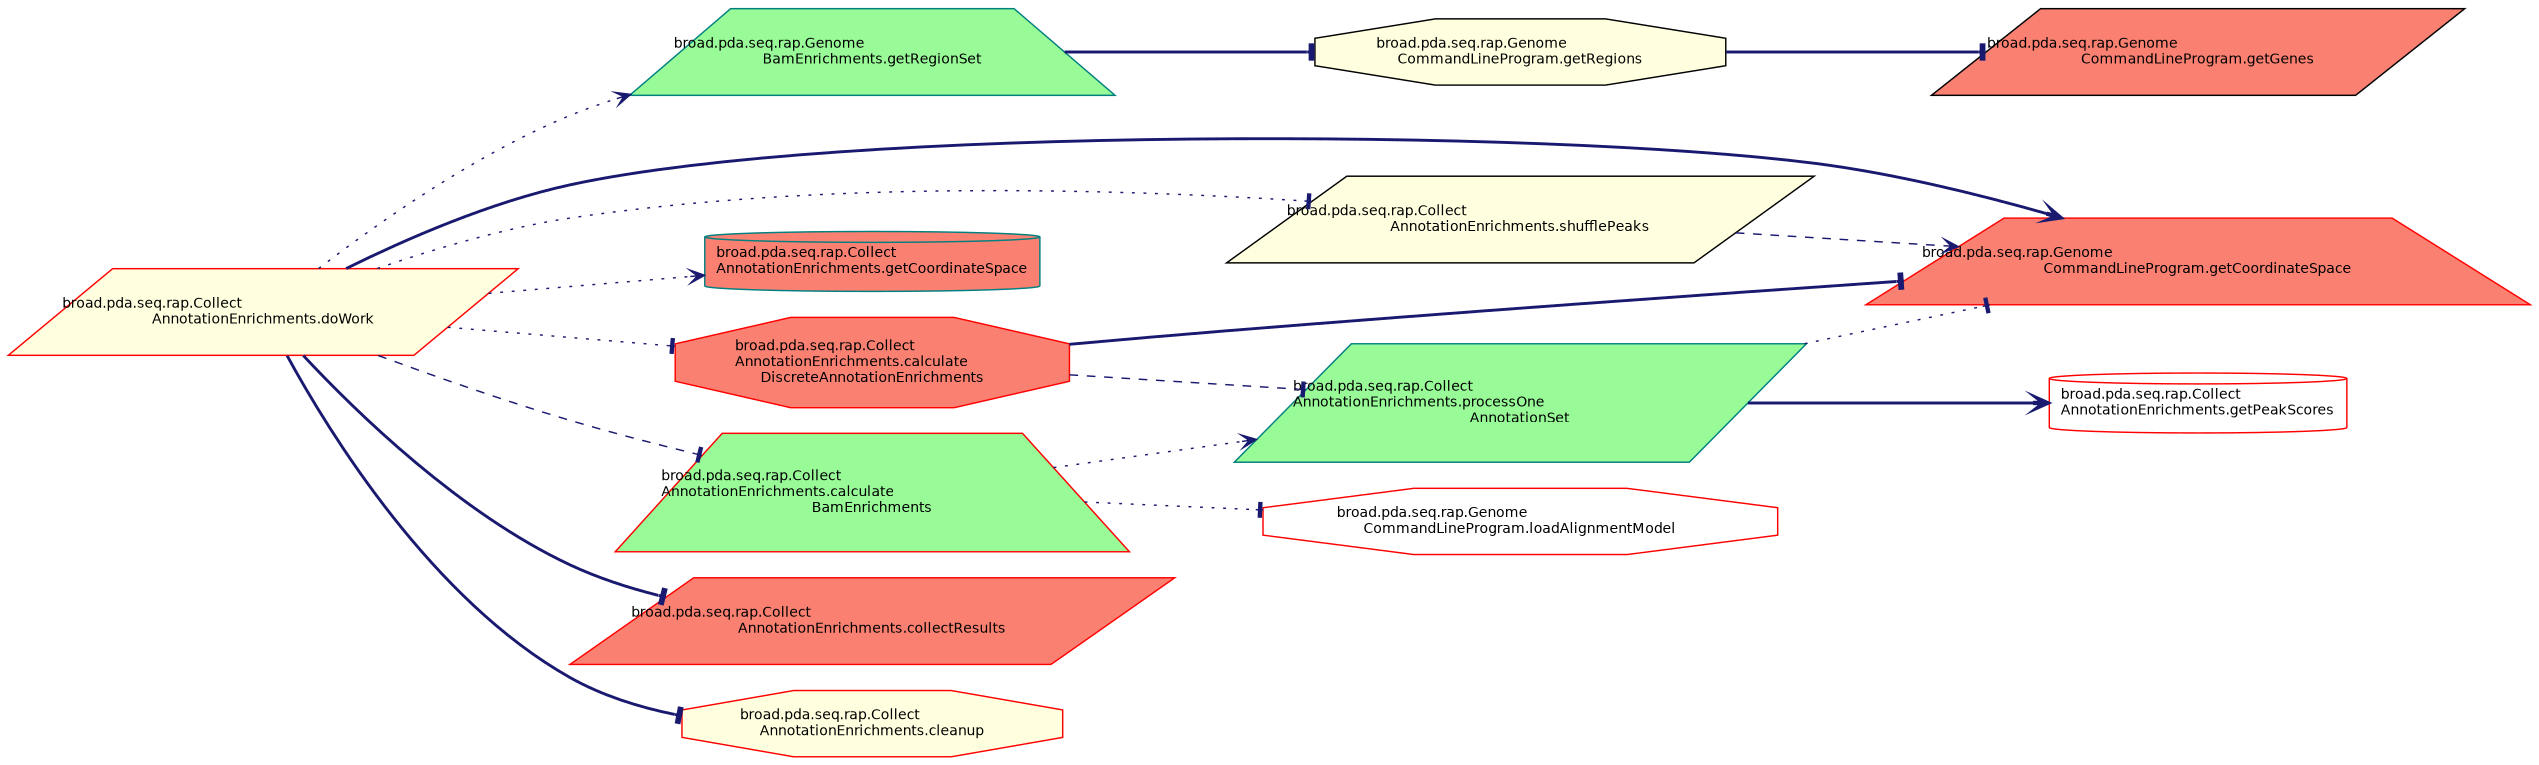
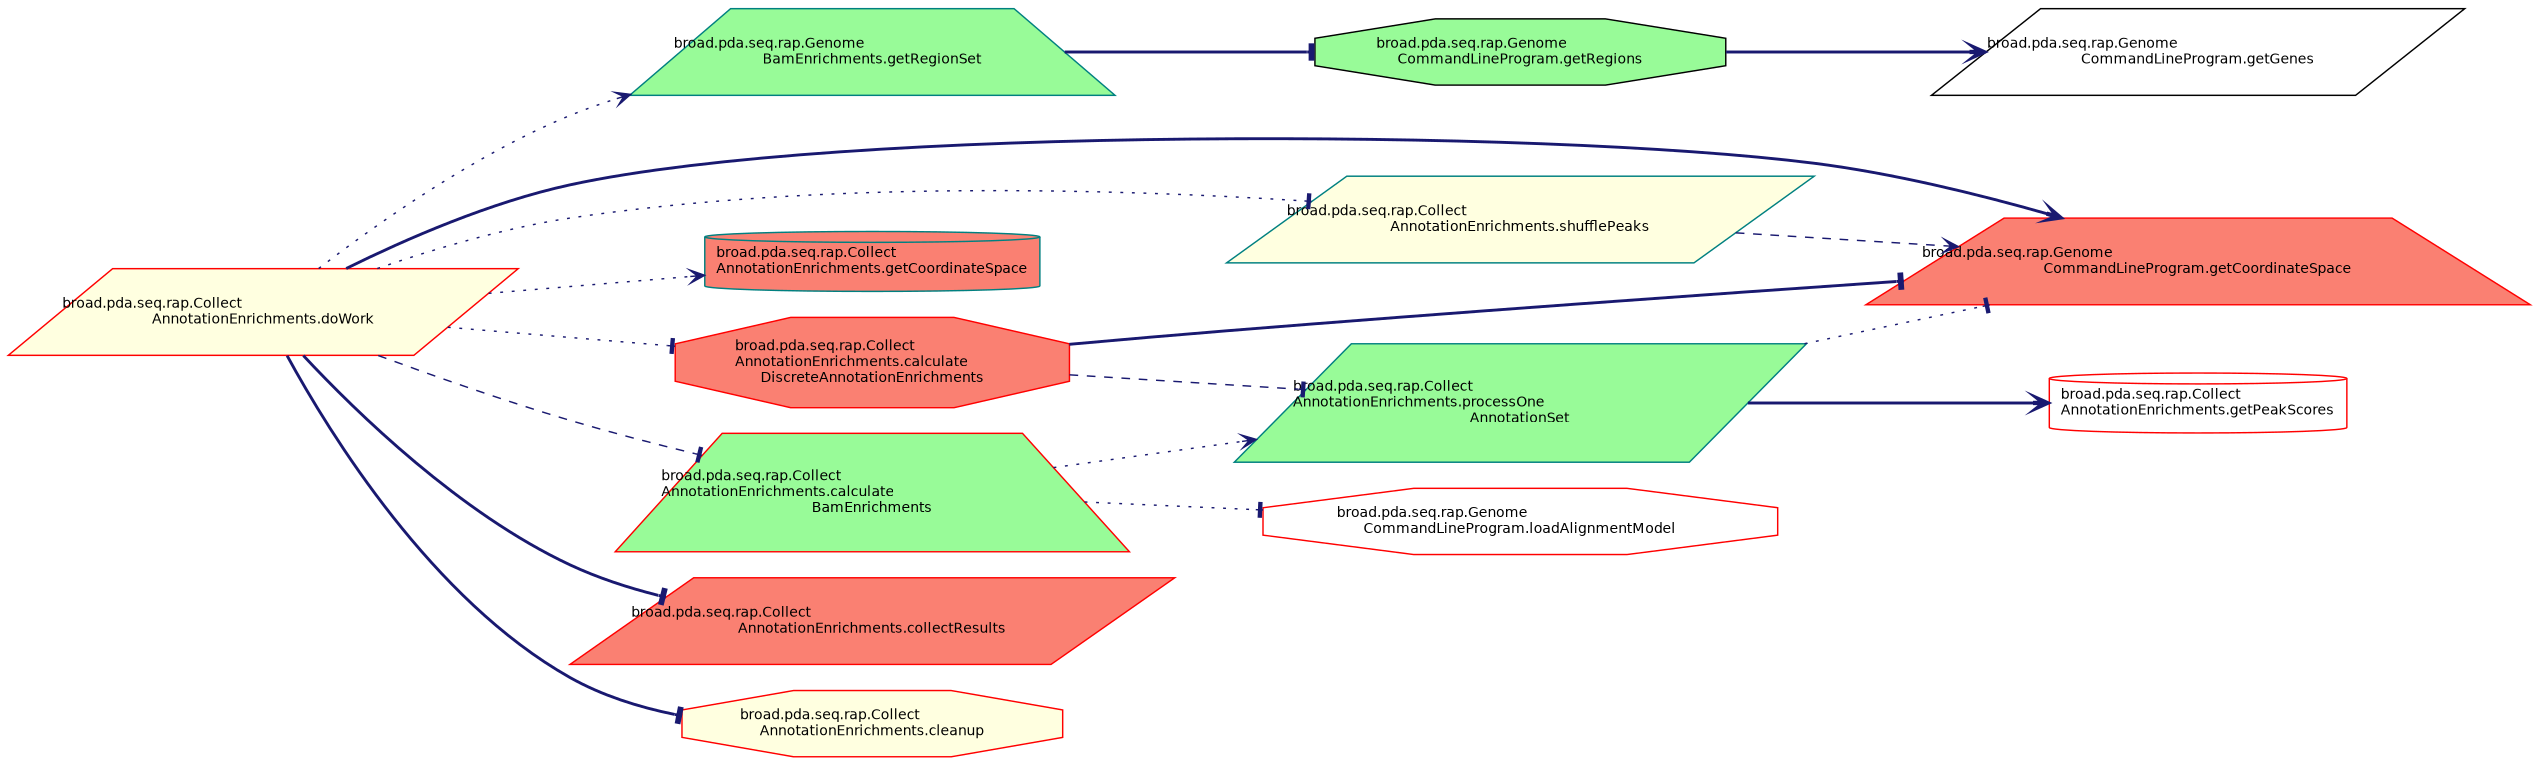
(1520, 52) -> (1520, 52)
(1852, 52) -> (1848, 52)
(2198, 52) -> (2198, 52)
(1520, 220) -> (1520, 220)
